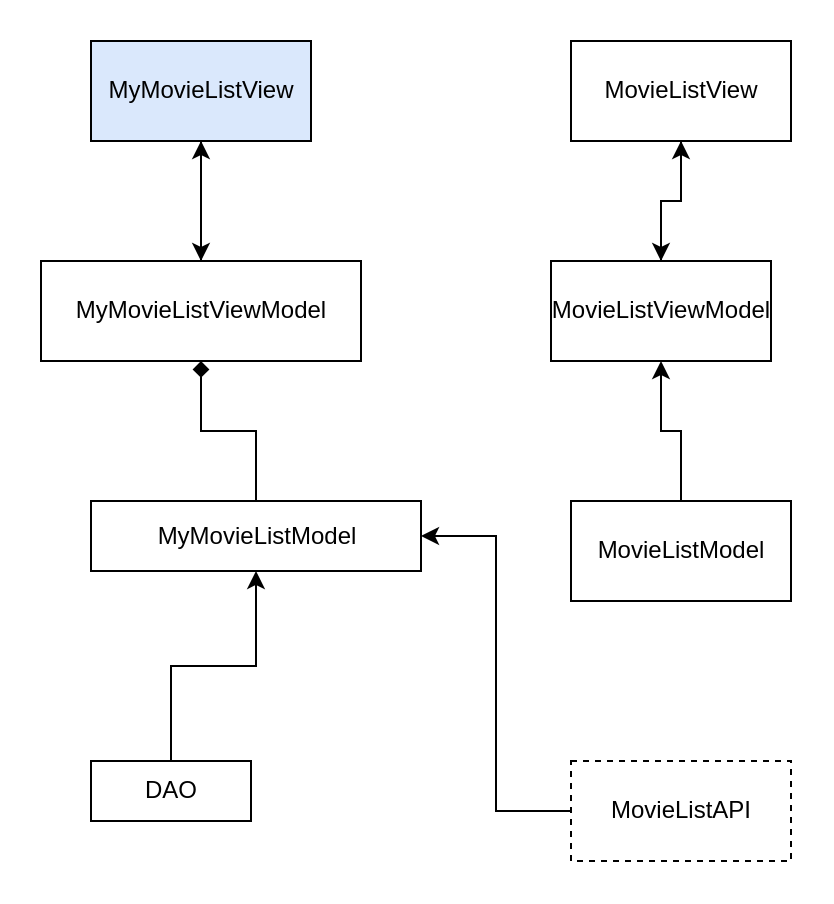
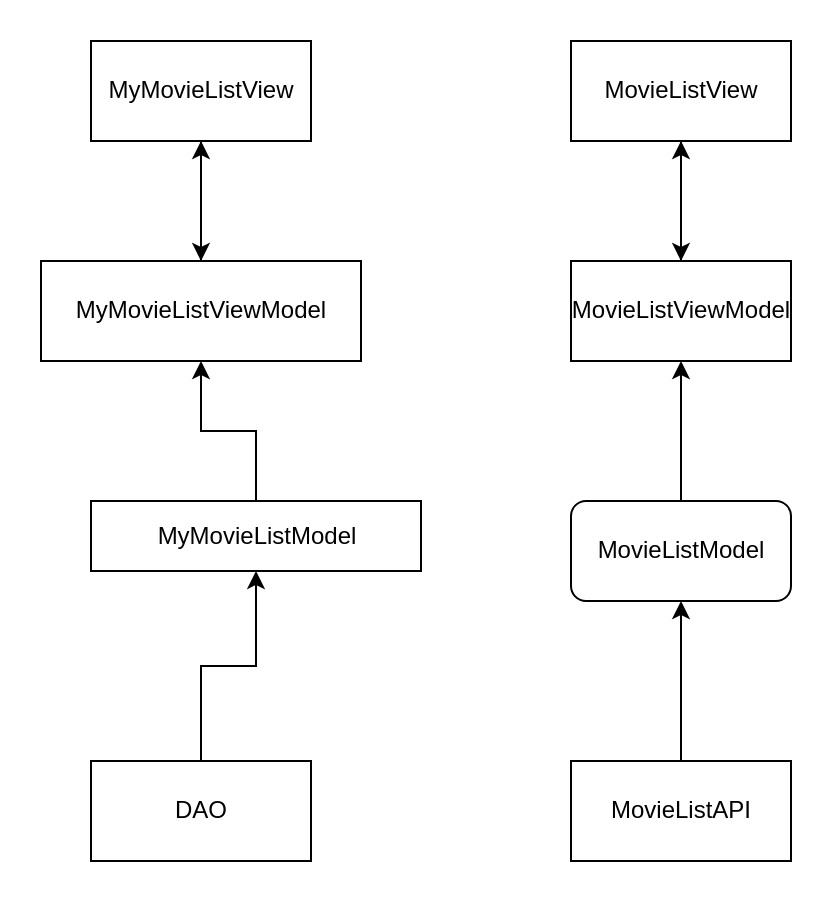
(201, 91) -> (201, 91)
(661, 311) -> (681, 311)
(201, 377) -> (201, 376)
(681, 551) -> (681, 551)
(496, 680) -> none
none -> (681, 688)
(171, 791) -> (201, 811)
(681, 811) -> (681, 811)
